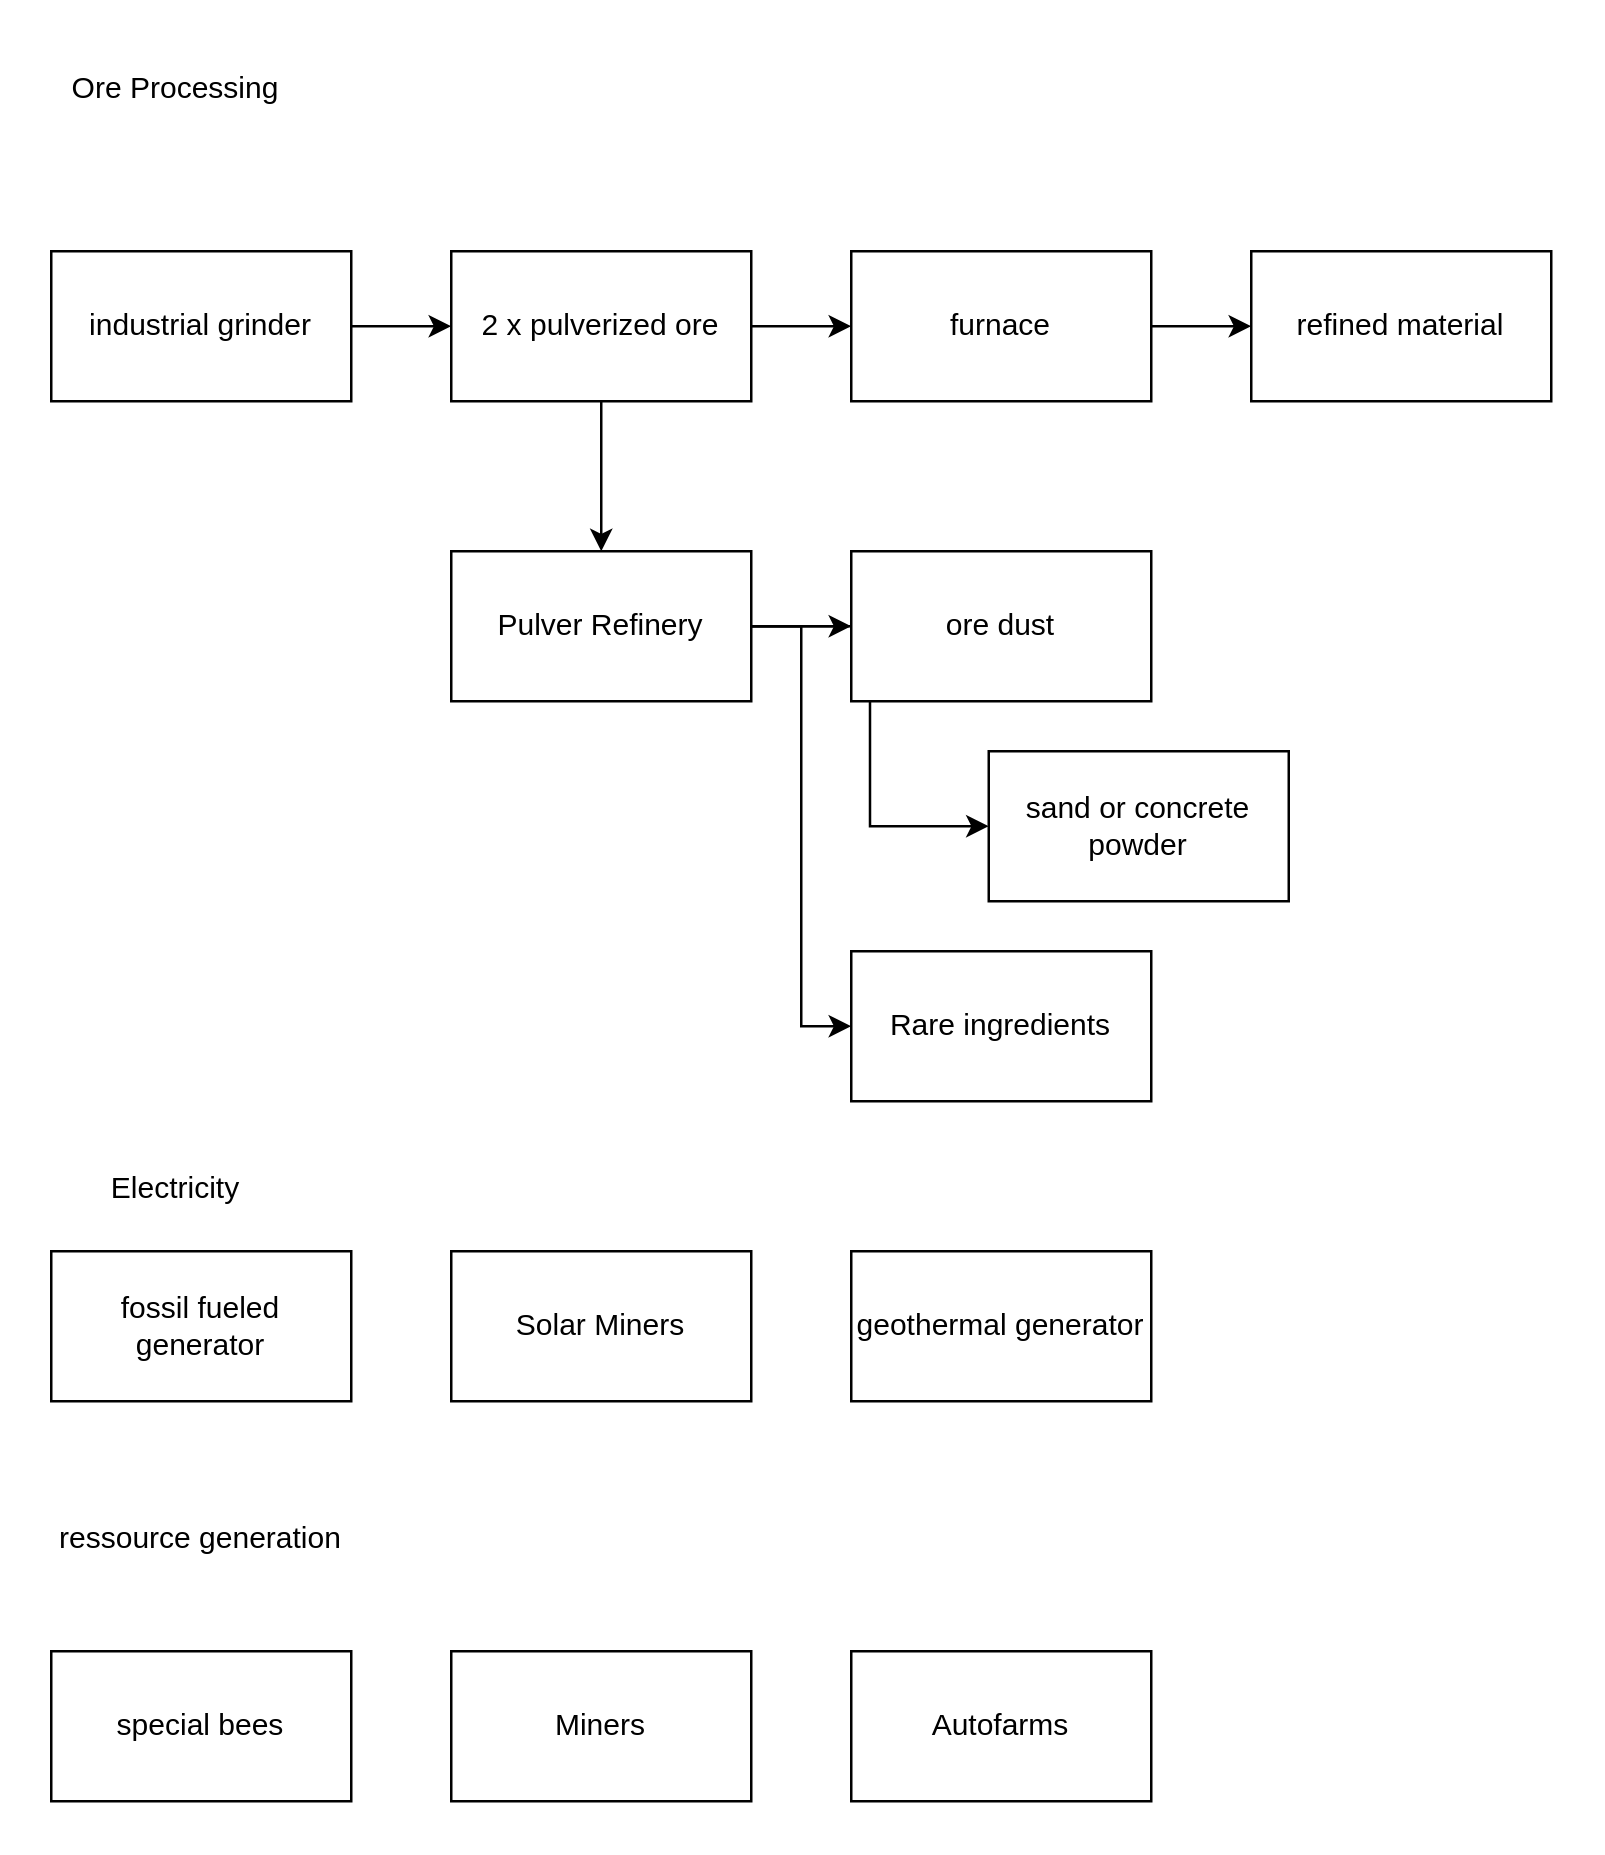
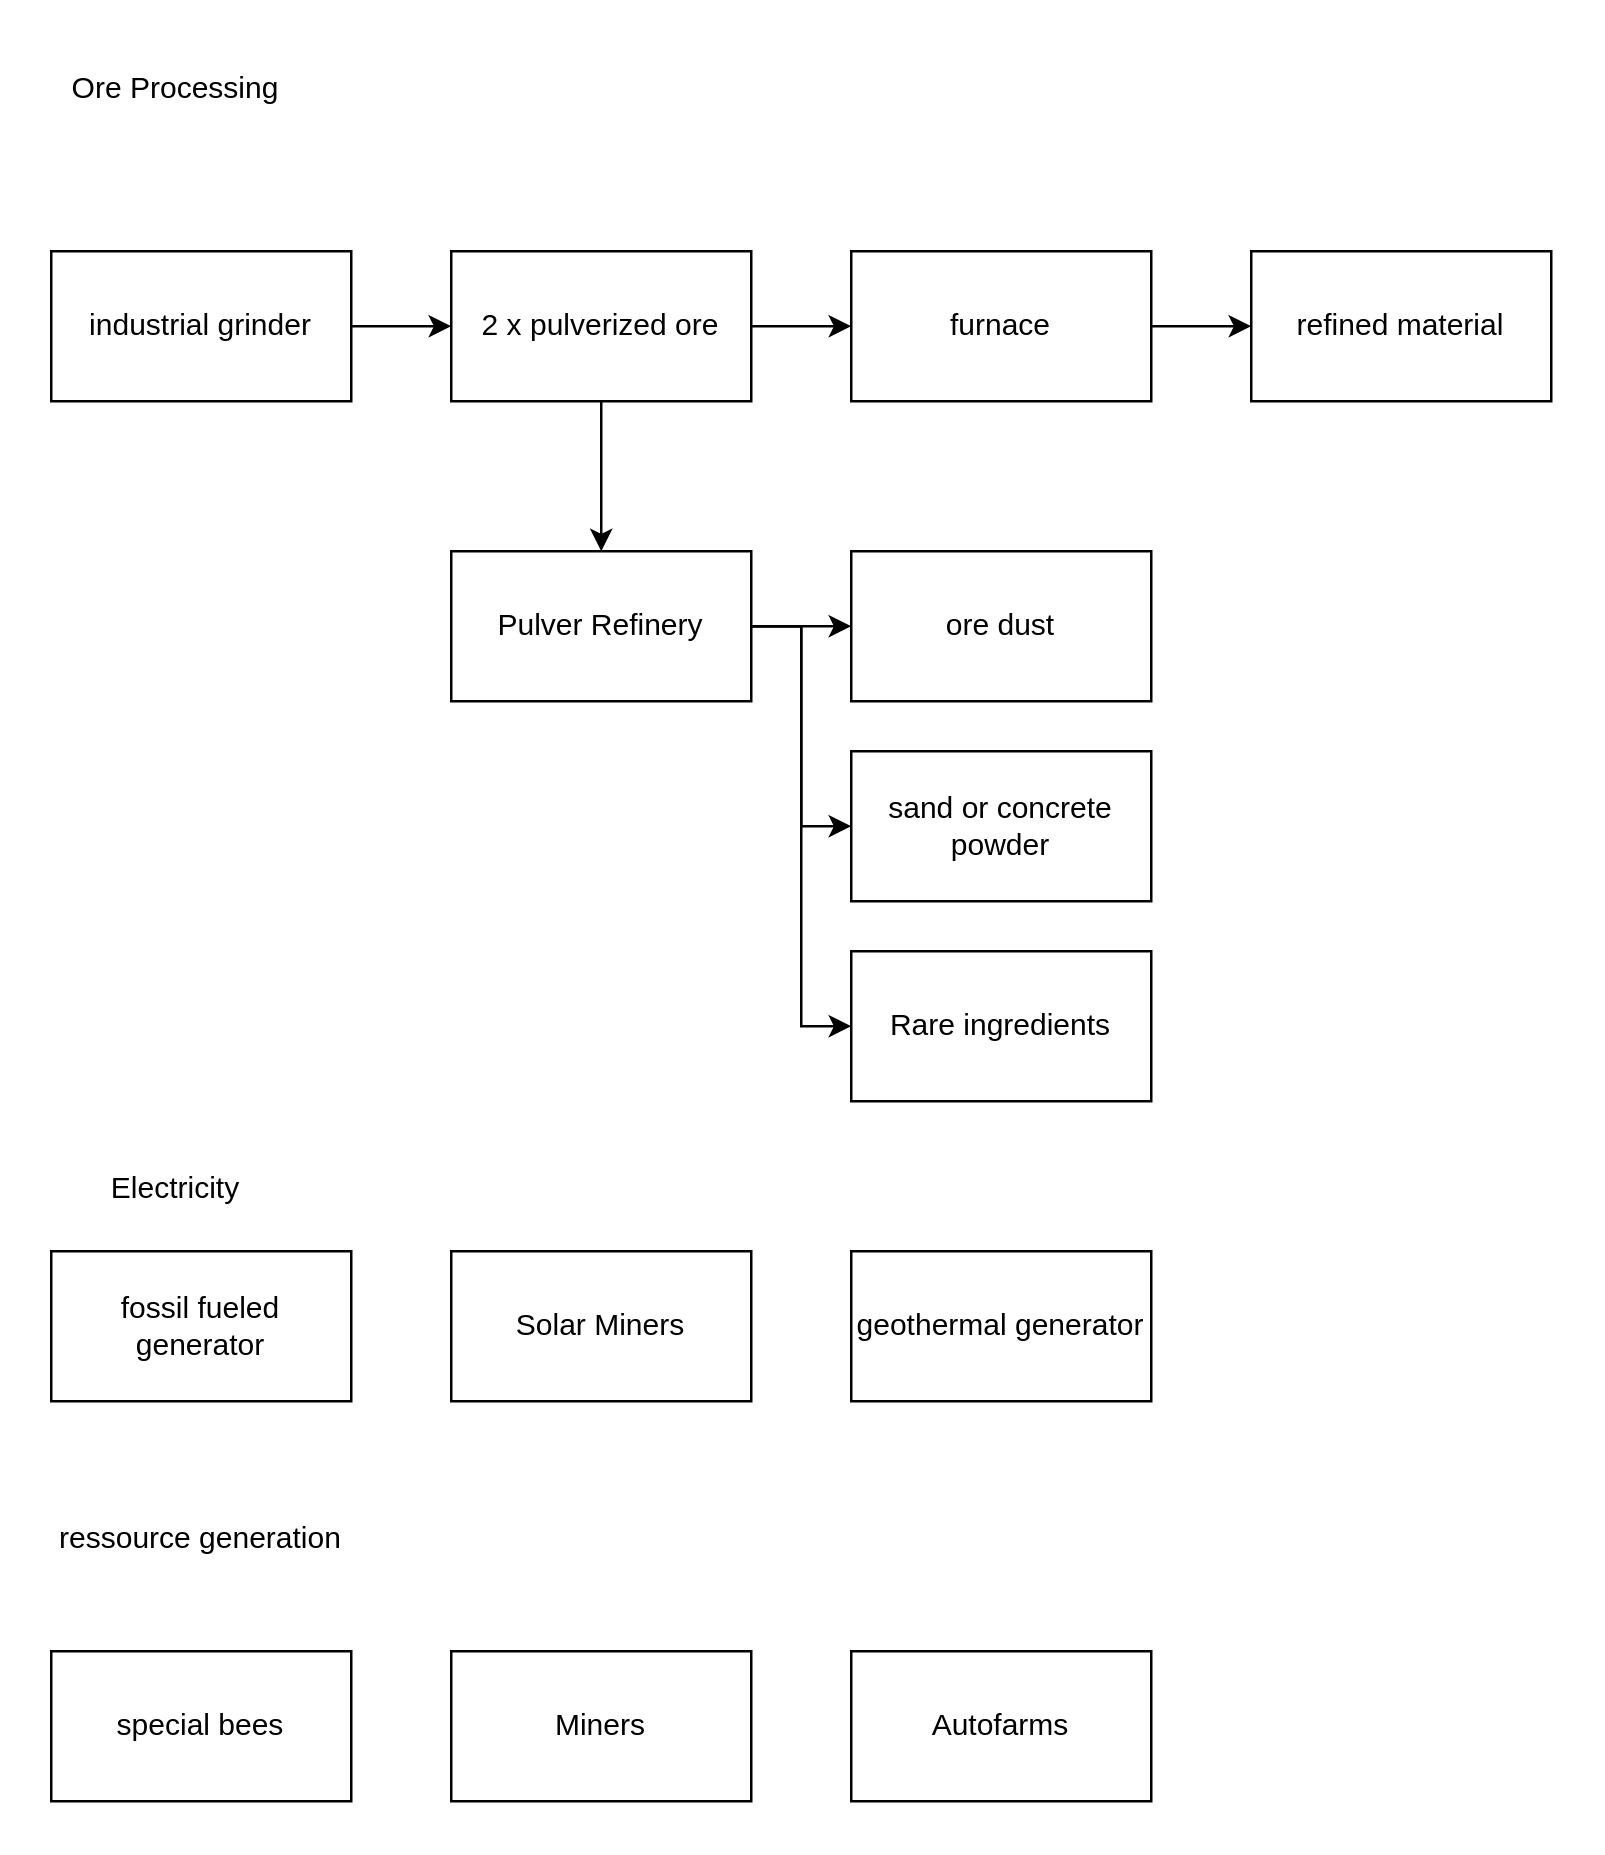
(1139, 826) -> (1001, 826)
